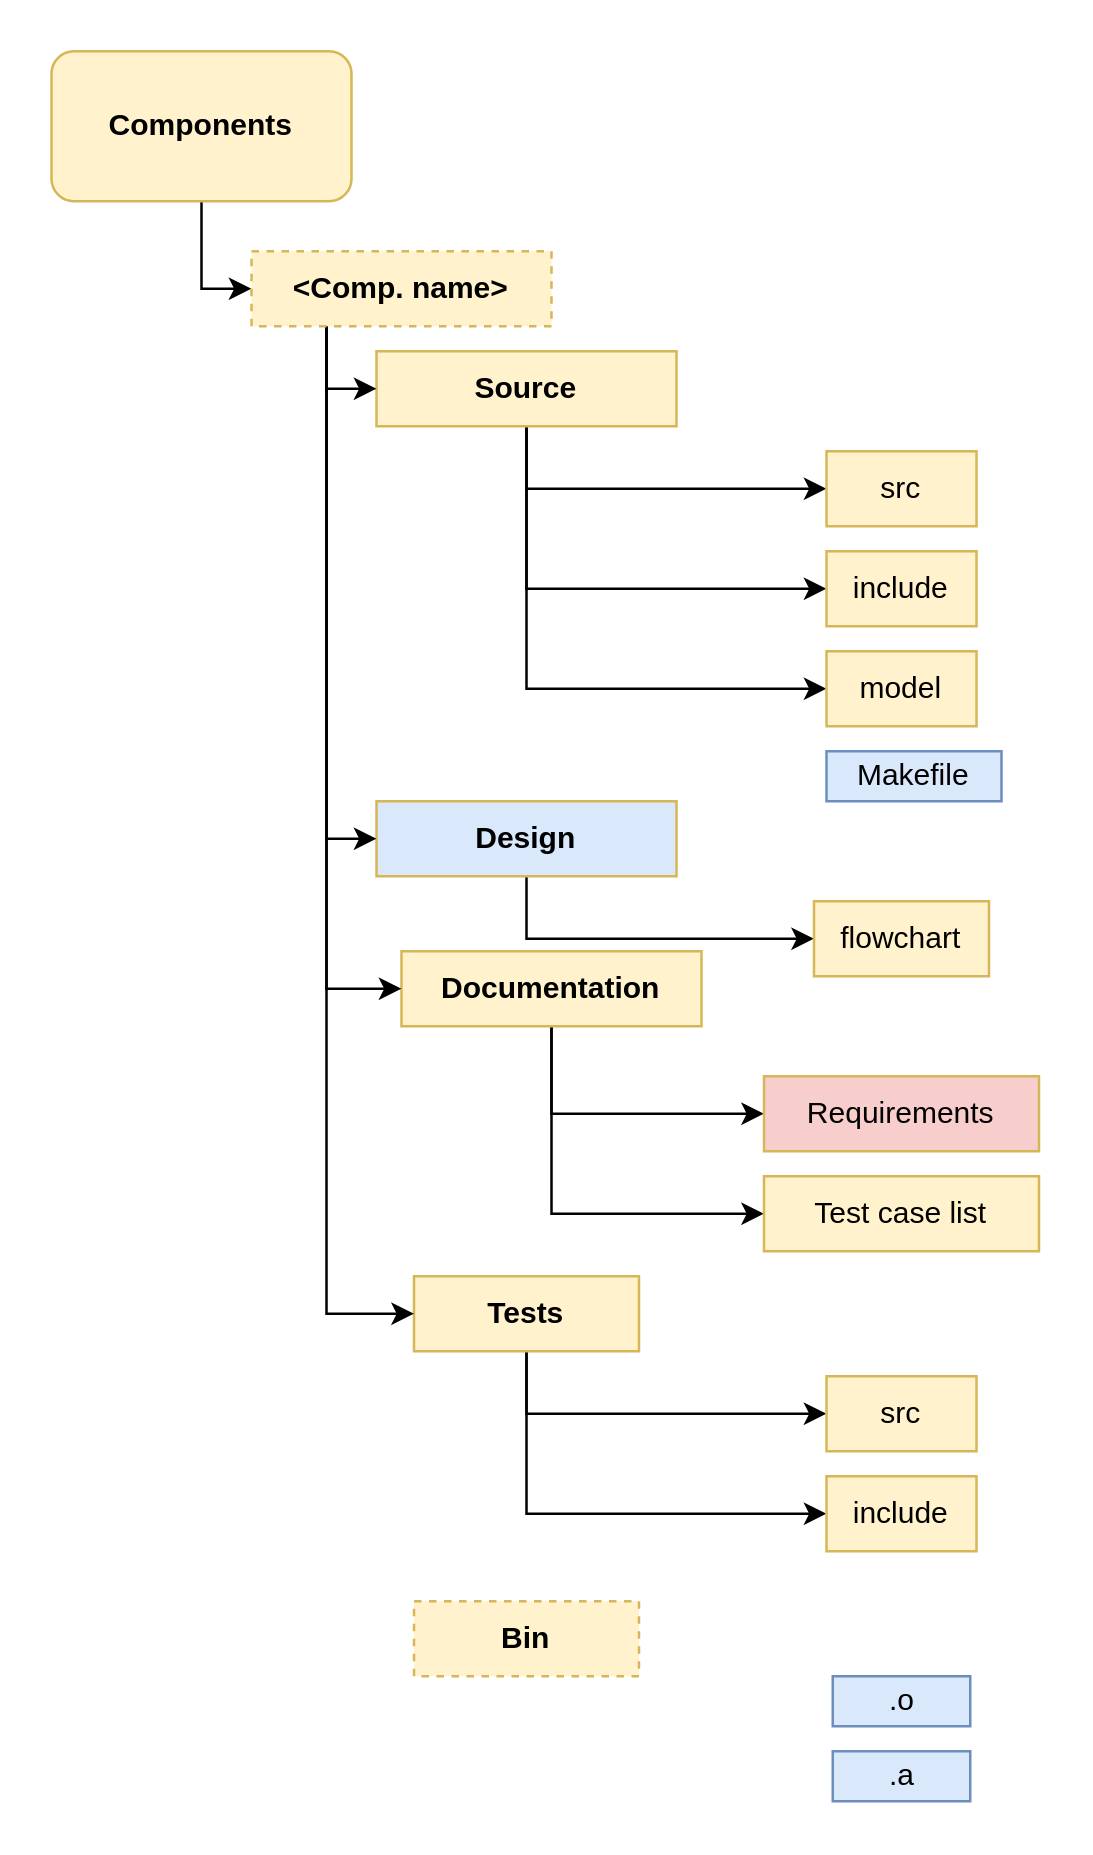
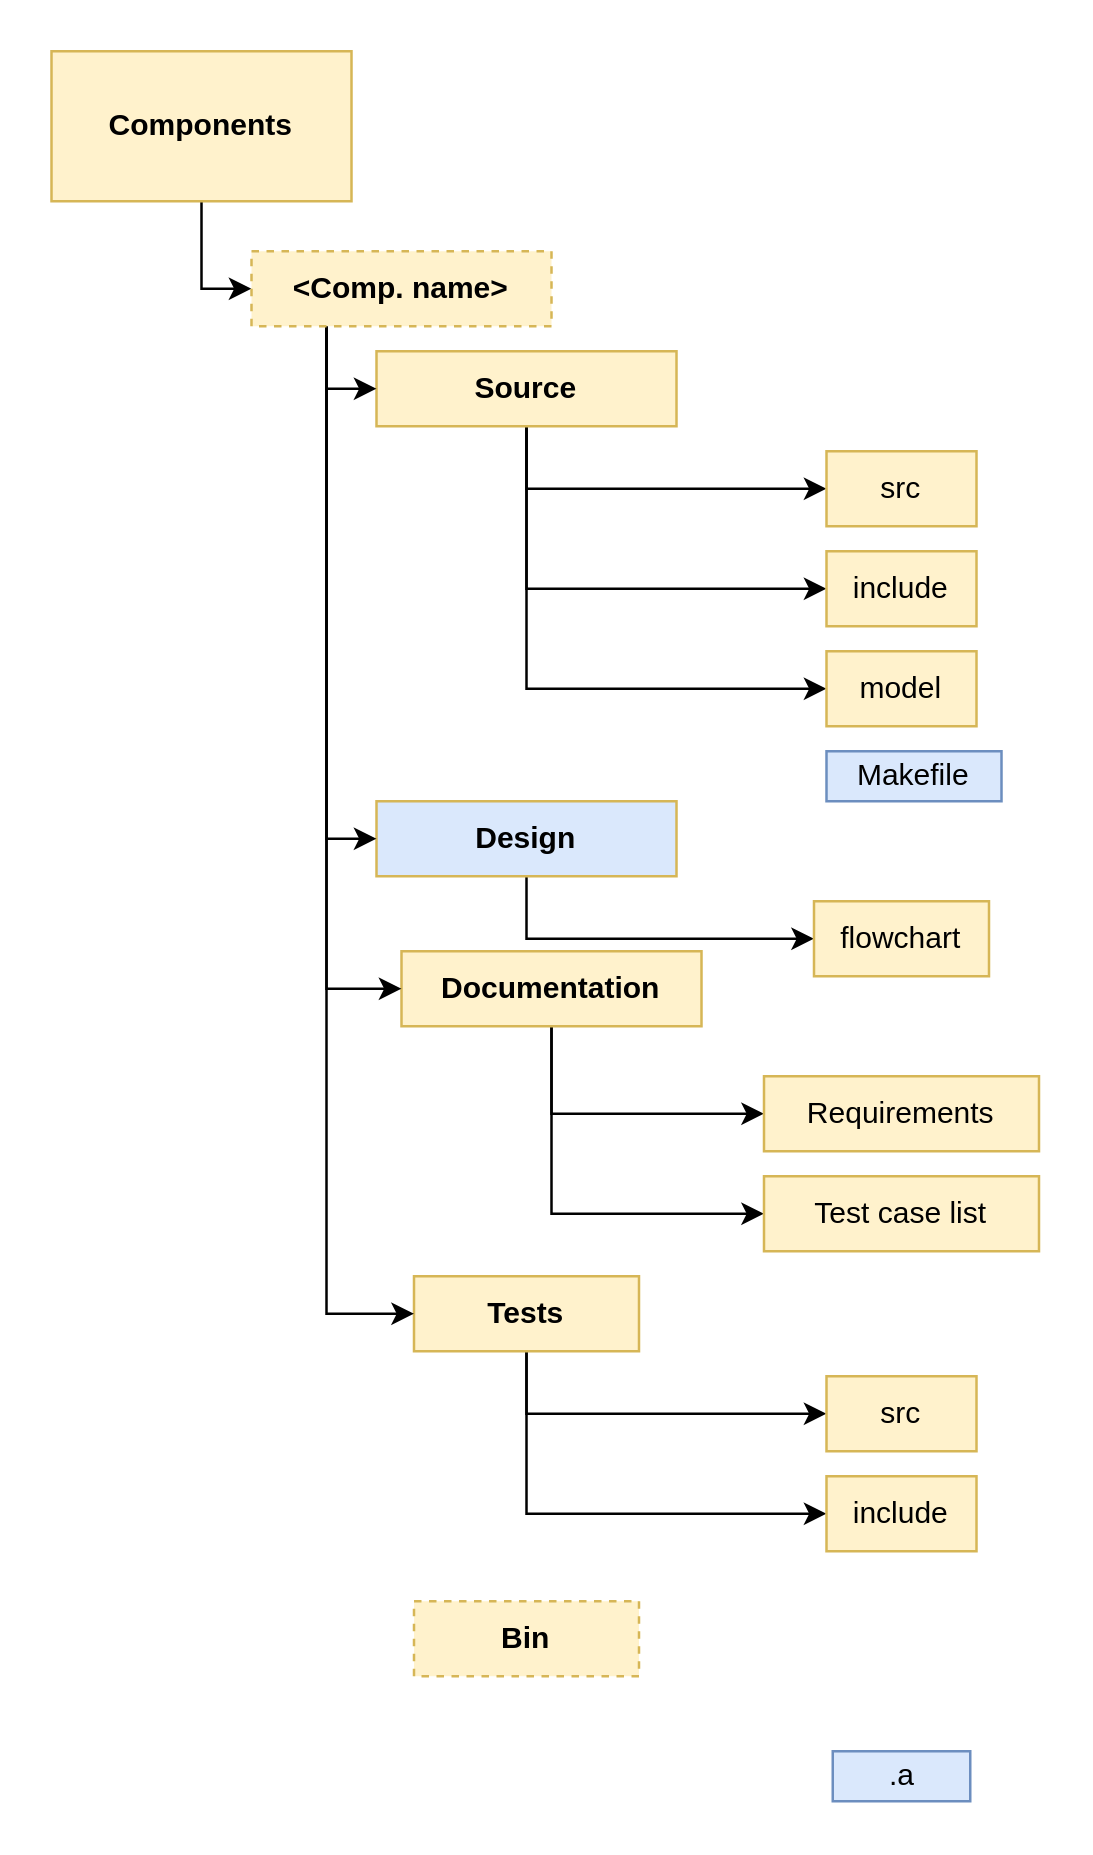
(201, 126) -> (201, 126)
(901, 1114) -> (901, 1114)
(901, 1701) -> none
